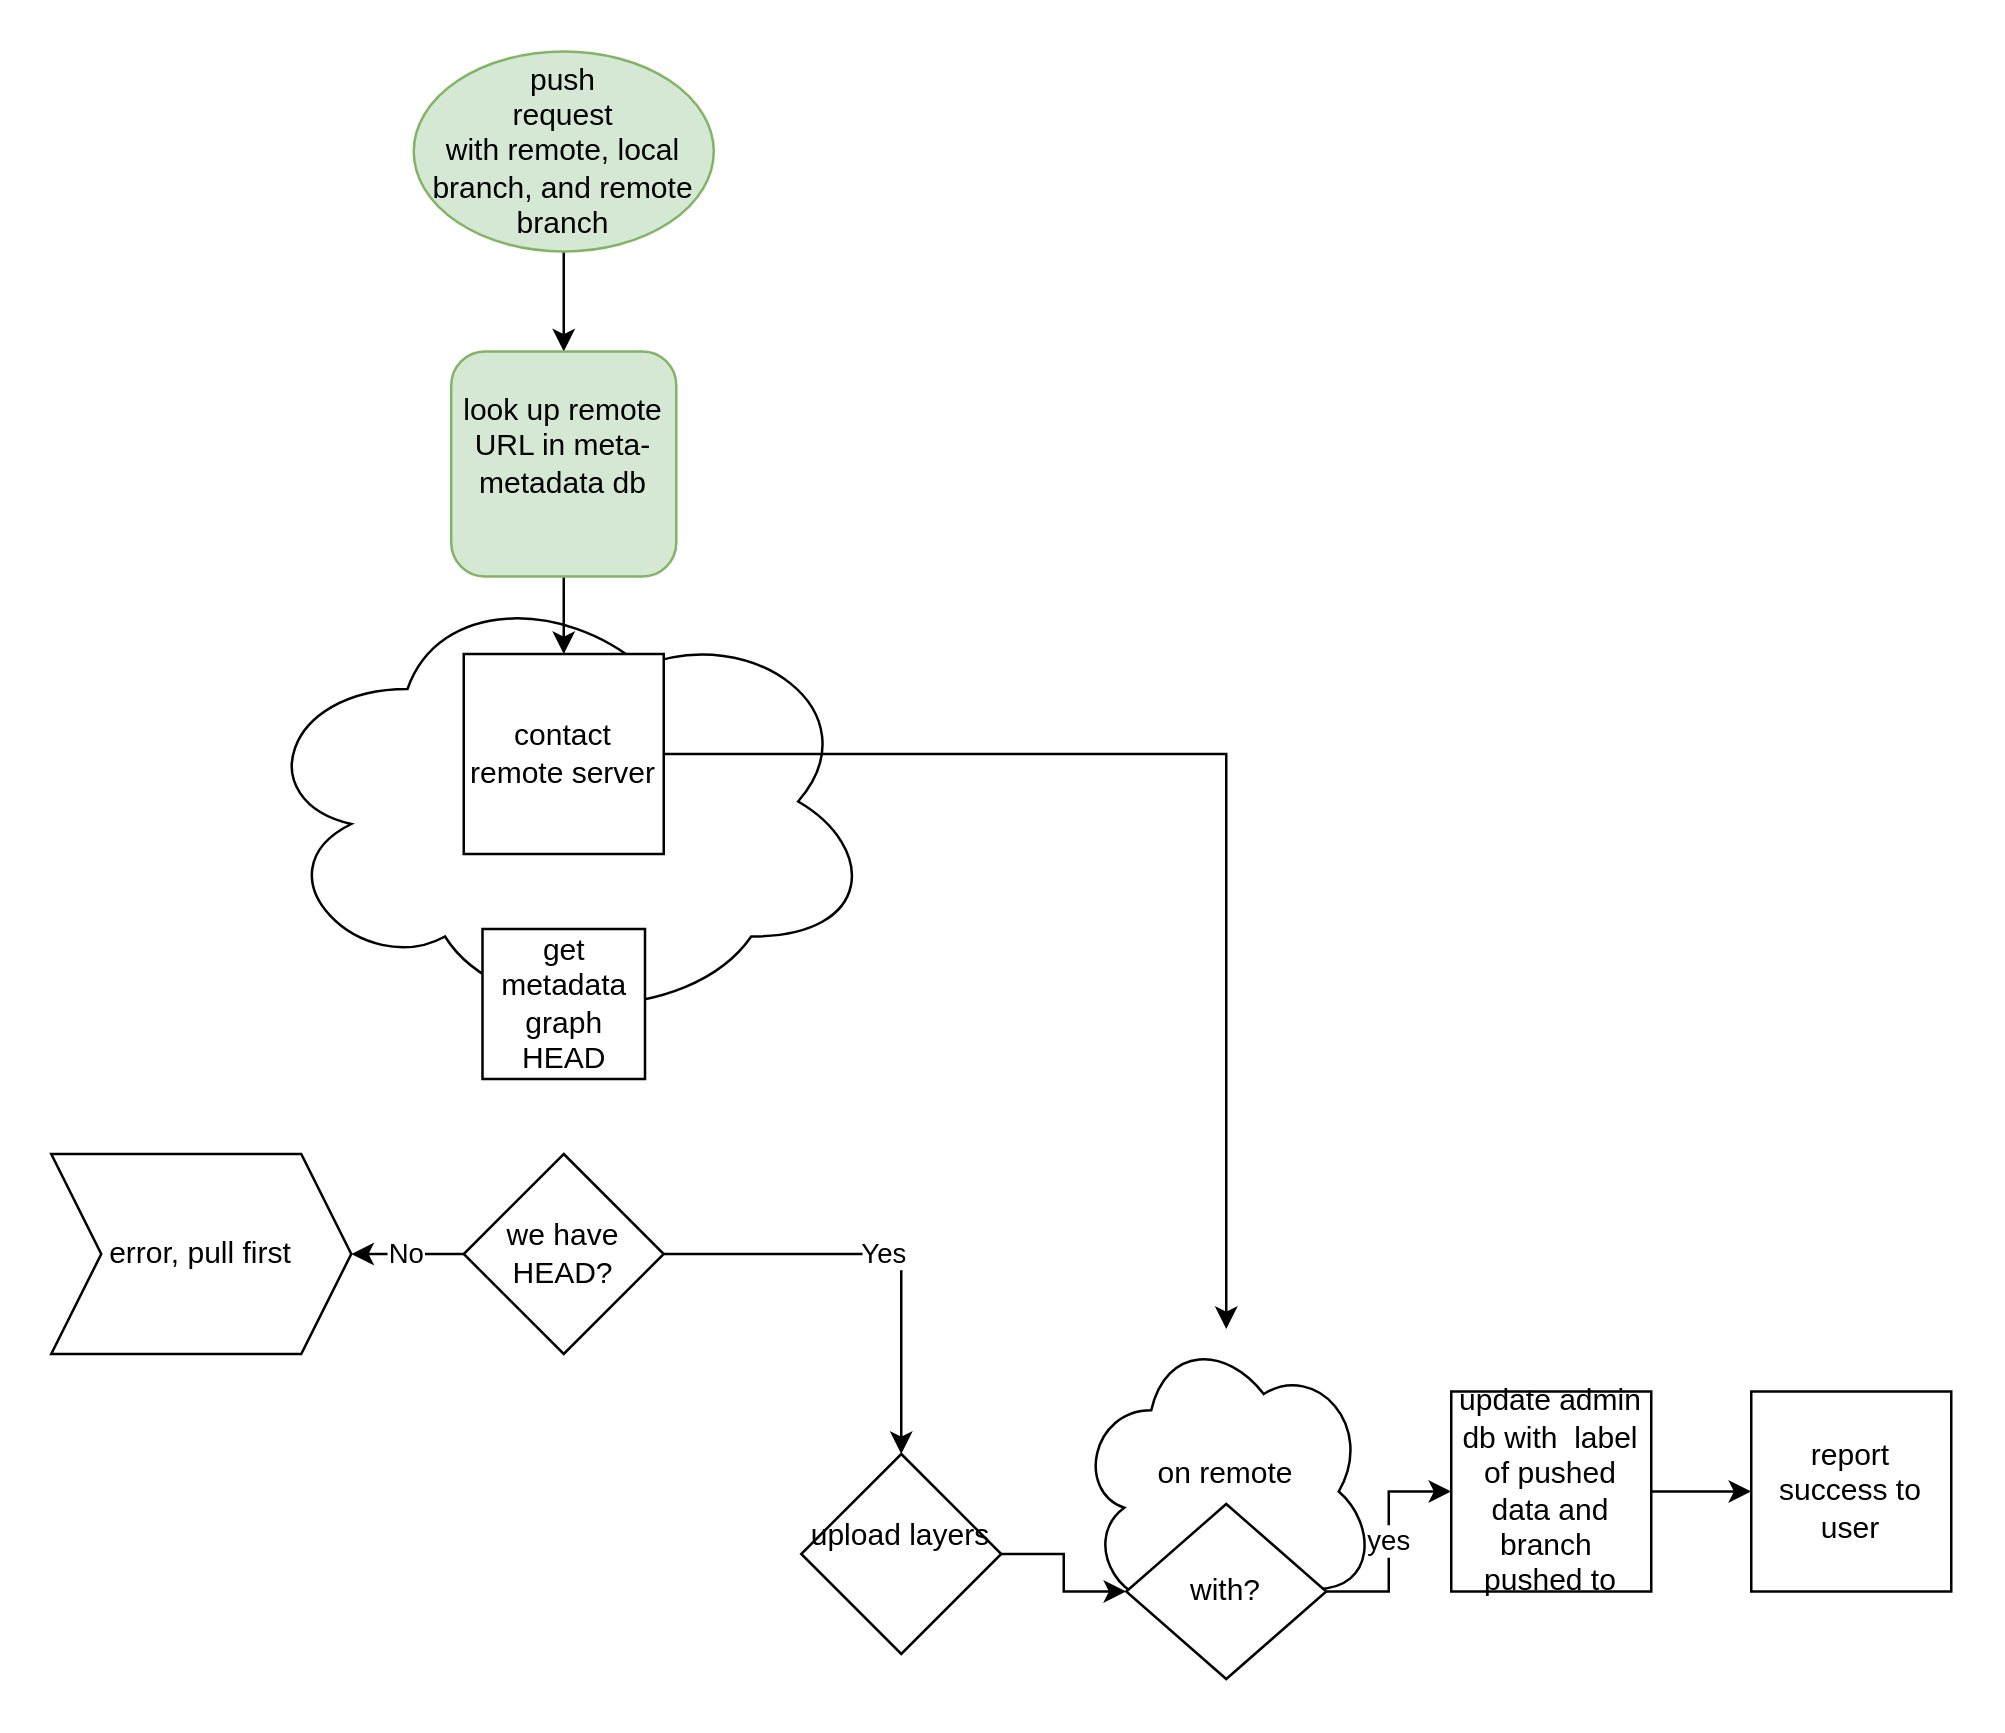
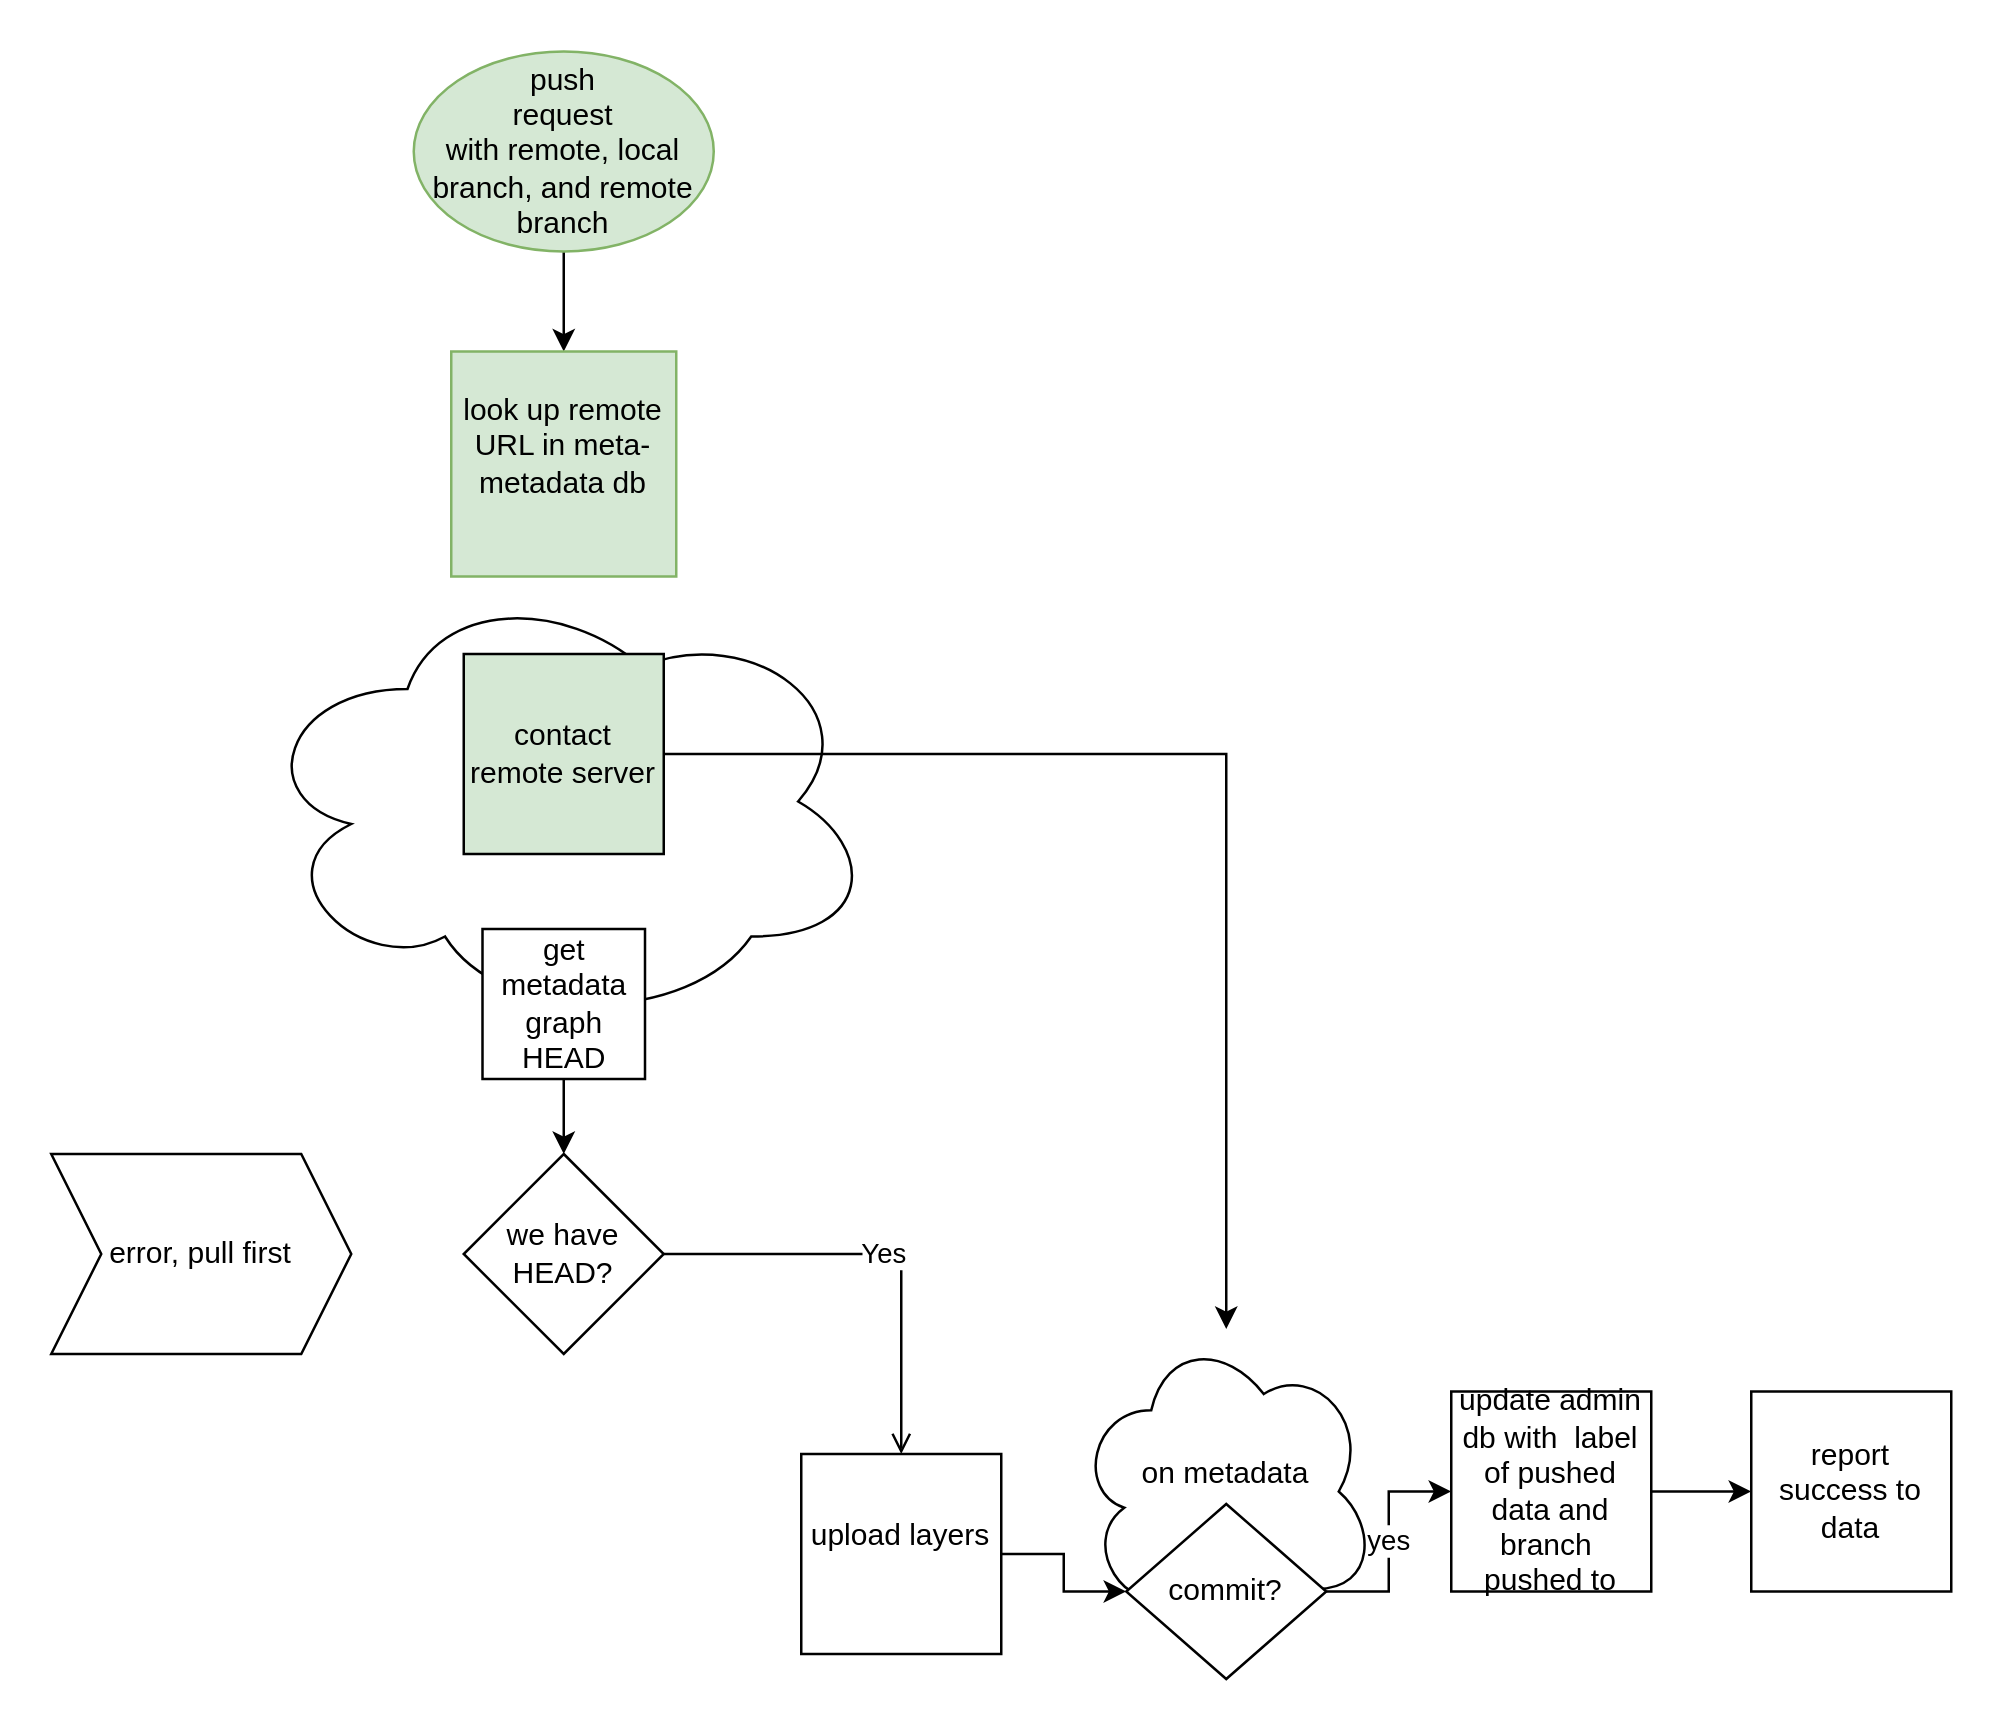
(564, 464) -> (564, 464)
(564, 623) -> none
(564, 754) -> (564, 754)
none -> (564, 1125)
(414, 1254) -> none
(901, 1436) -> (901, 1440)
(1226, 1491) -> (1226, 1491)
(1851, 1491) -> (1851, 1491)
(901, 1554) -> (901, 1554)
(1226, 1591) -> (1226, 1591)
